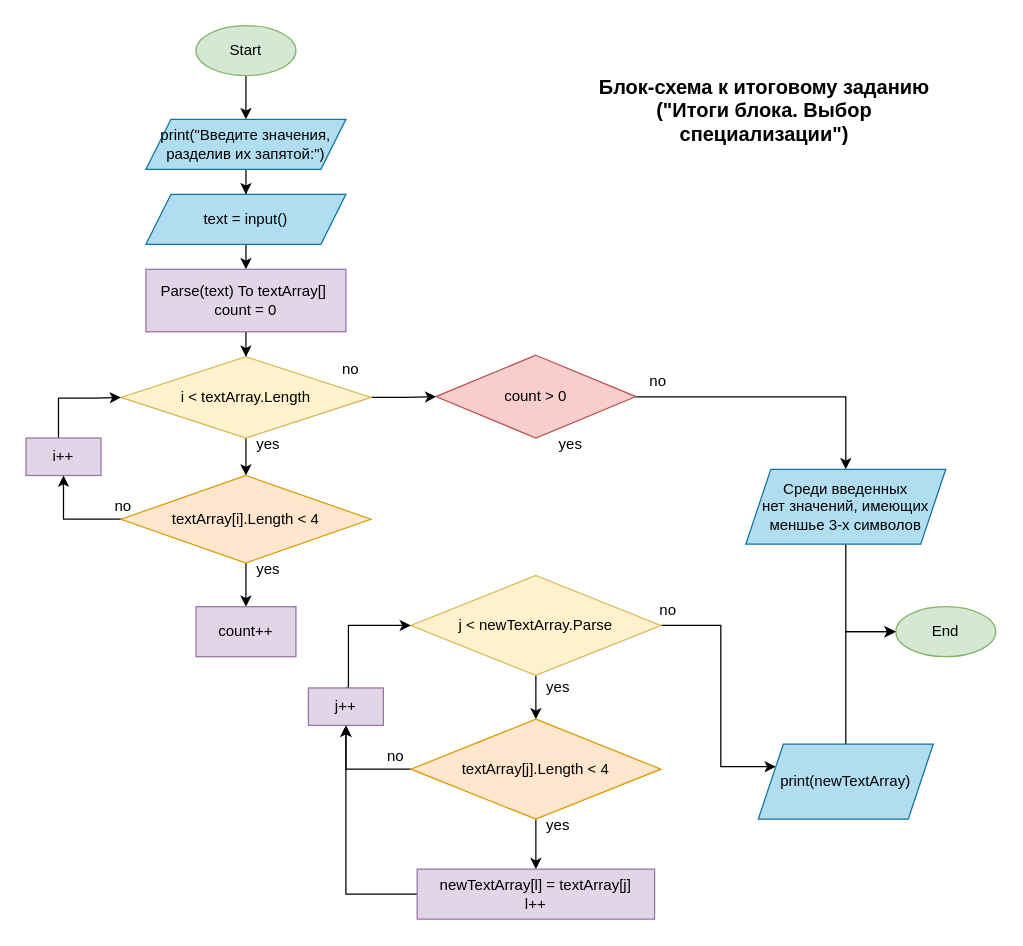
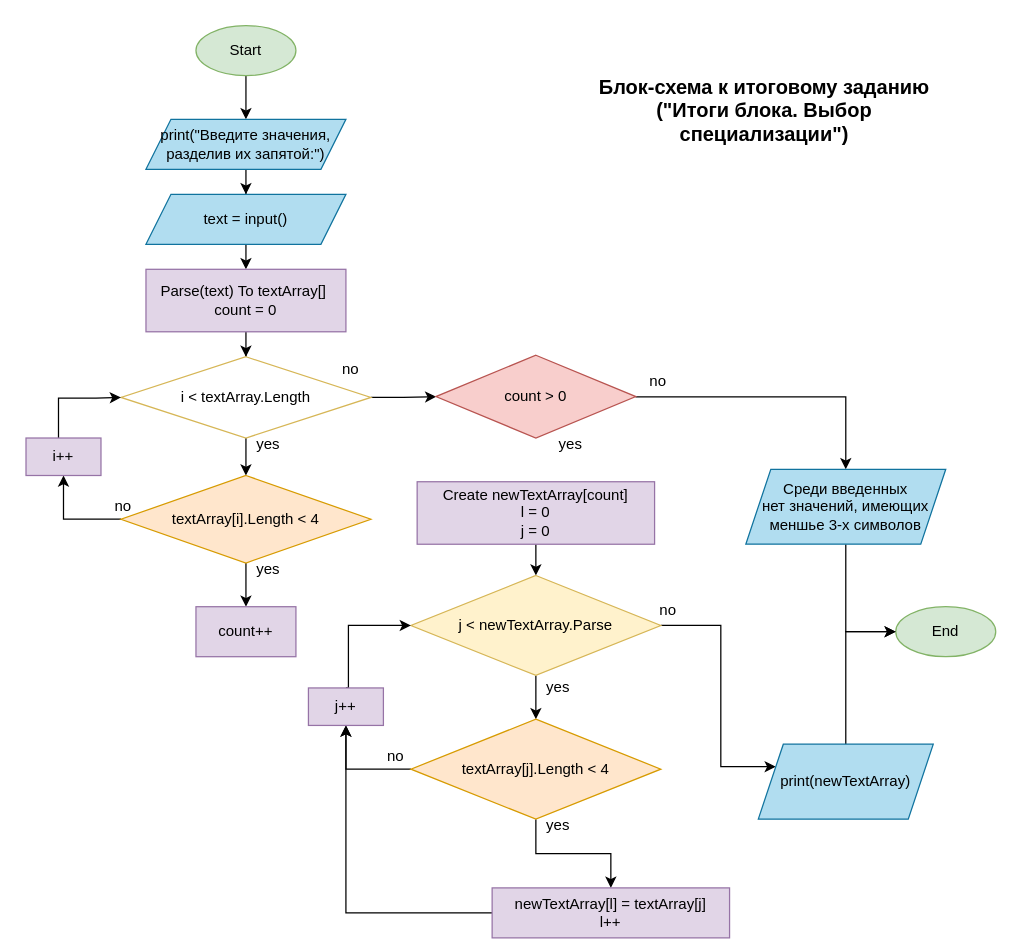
(246, 398) -> (246, 398)
none -> (536, 513)
none -> (536, 564)
(536, 894) -> (611, 913)
